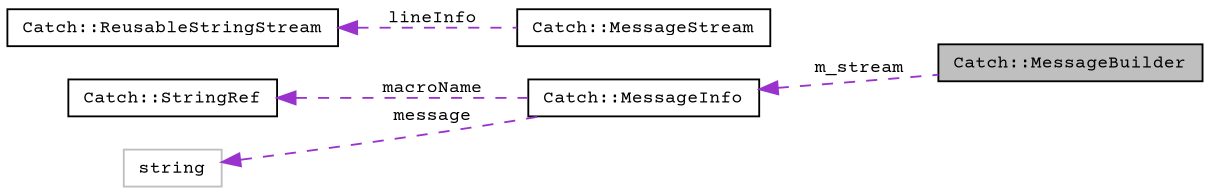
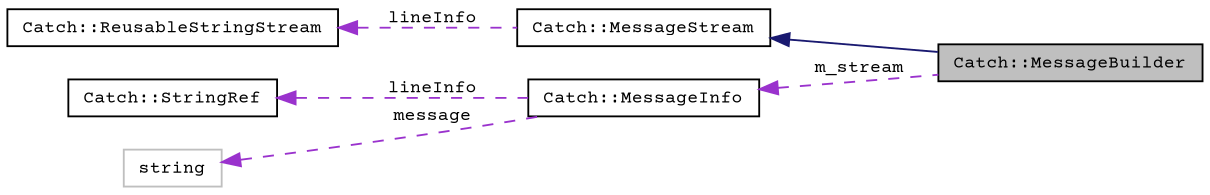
none -> (864, 46)
(428, 88) -> (428, 88)
